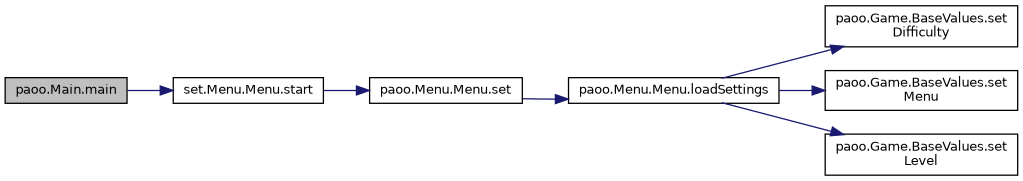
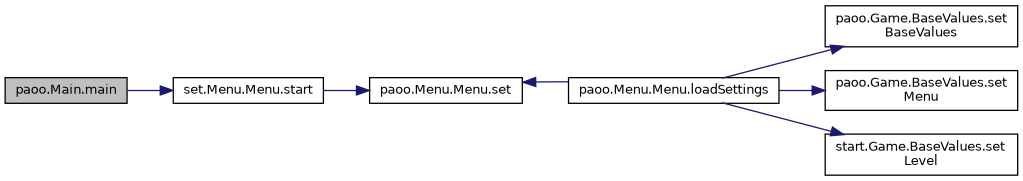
(921, 26) -> (921, 26)
(539, 99) -> (552, 82)
(921, 155) -> (921, 155)
